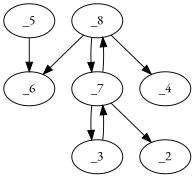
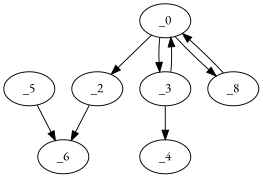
(67, 51) -> (82, 119)
(128, 51) -> (165, 118)
(97, 89) -> (165, 21)
